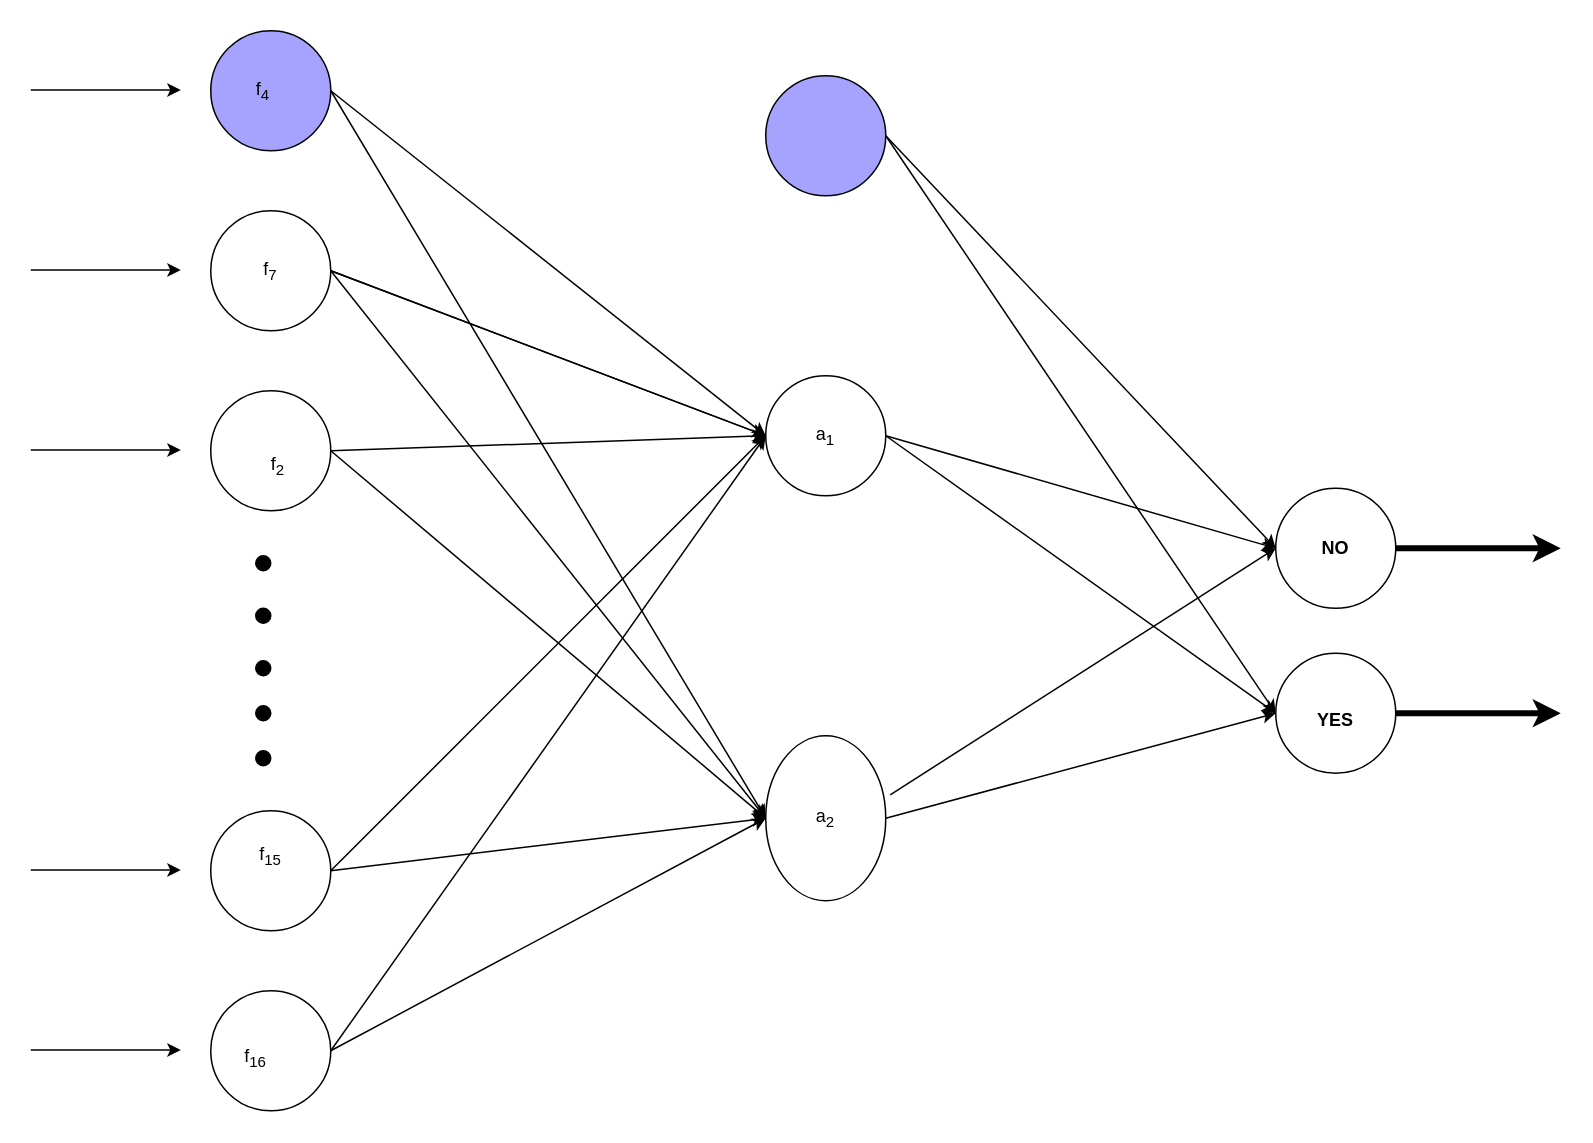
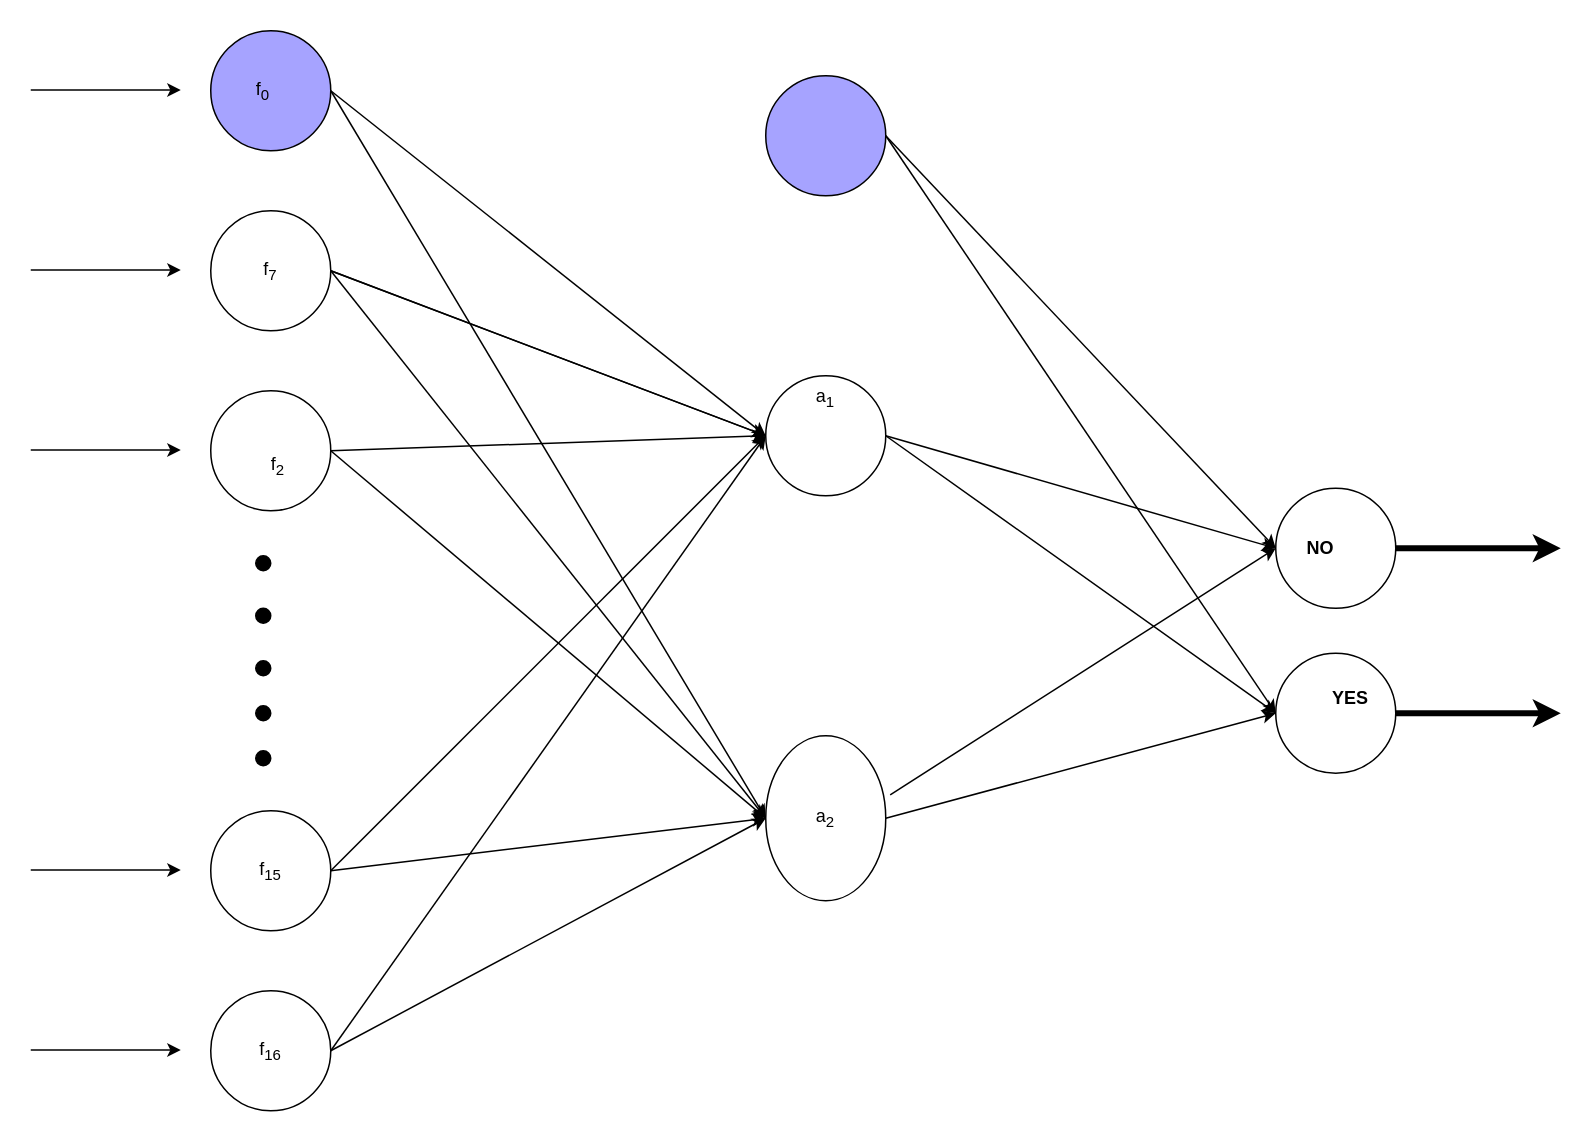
(263, 91) -> (263, 91)
(826, 436) -> (826, 398)
(1336, 548) -> (1321, 548)
(1336, 721) -> (1351, 698)
(271, 856) -> (271, 871)
(256, 1058) -> (271, 1051)
